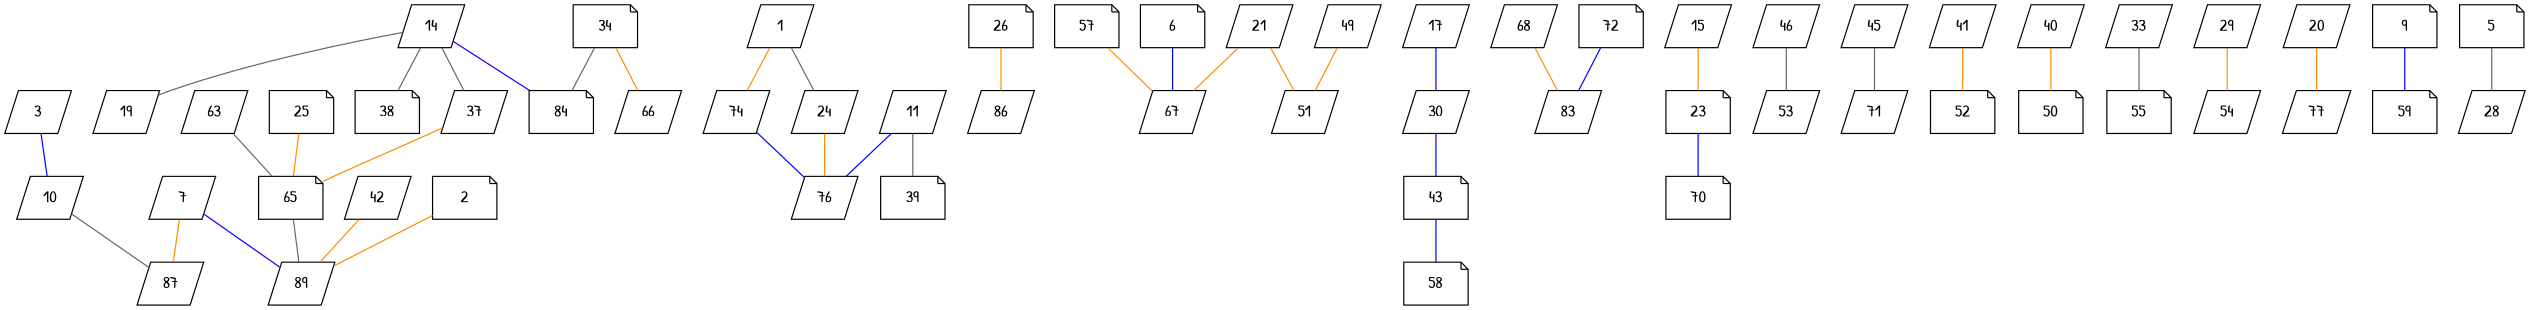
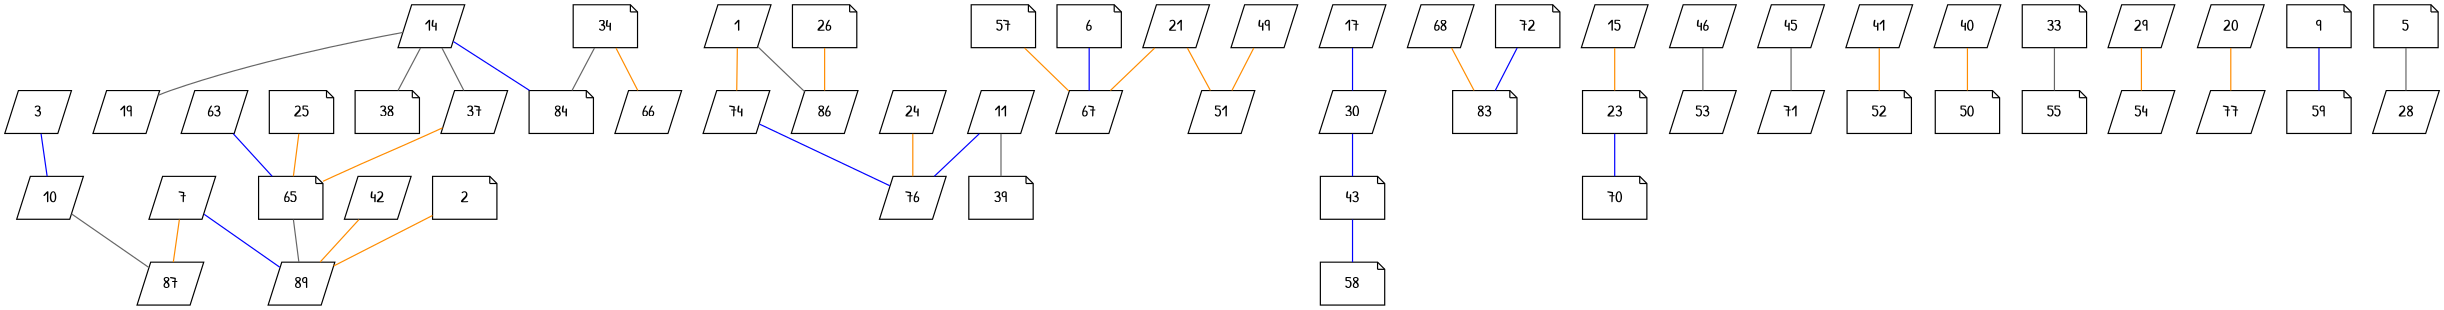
(2139, 26) -> (2054, 26)
(803, 69) -> (781, 69)
(1568, 112) -> (1485, 112)
(253, 155) -> (253, 155)
